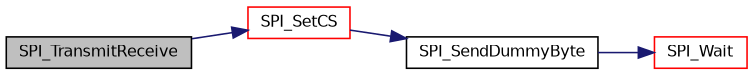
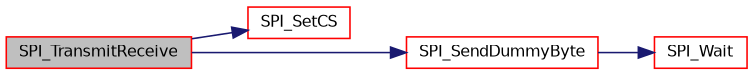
(370, 33) -> (291, 53)
(99, 53) -> (99, 53)
(502, 53) -> (502, 53)
